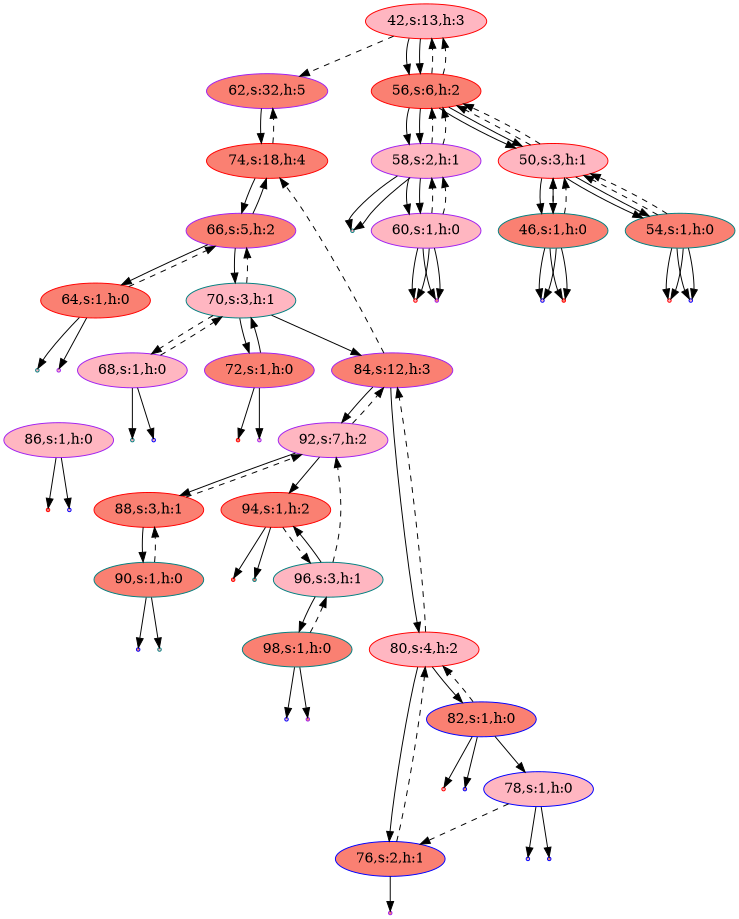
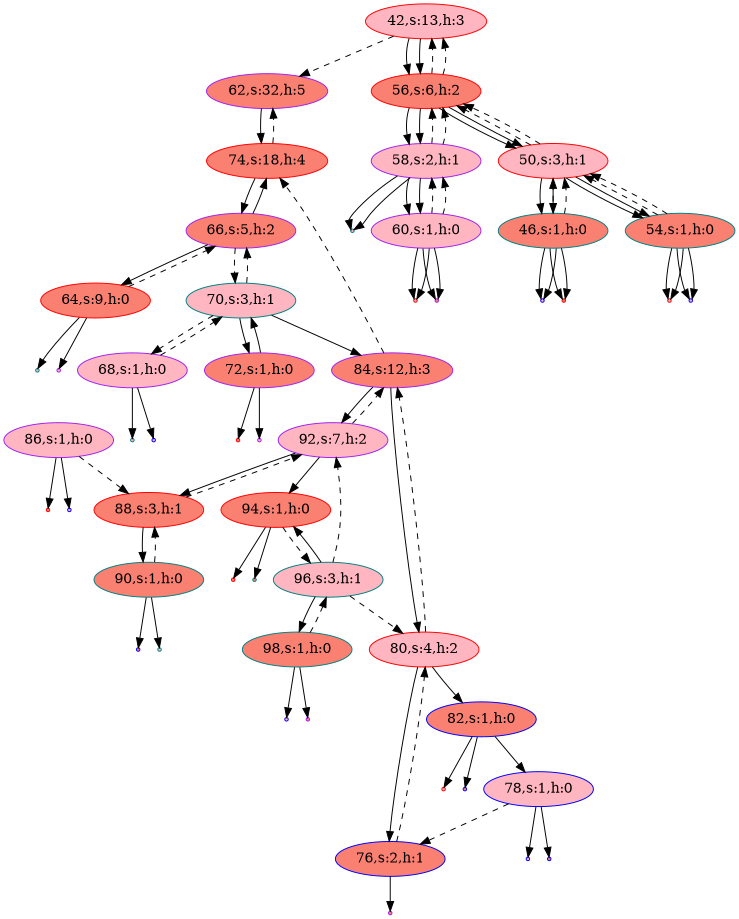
(234, 261) -> (234, 261)
(96, 301) -> (96, 301)
none -> (100, 472)
(276, 510) -> (276, 510)
(462, 687) -> (372, 612)
